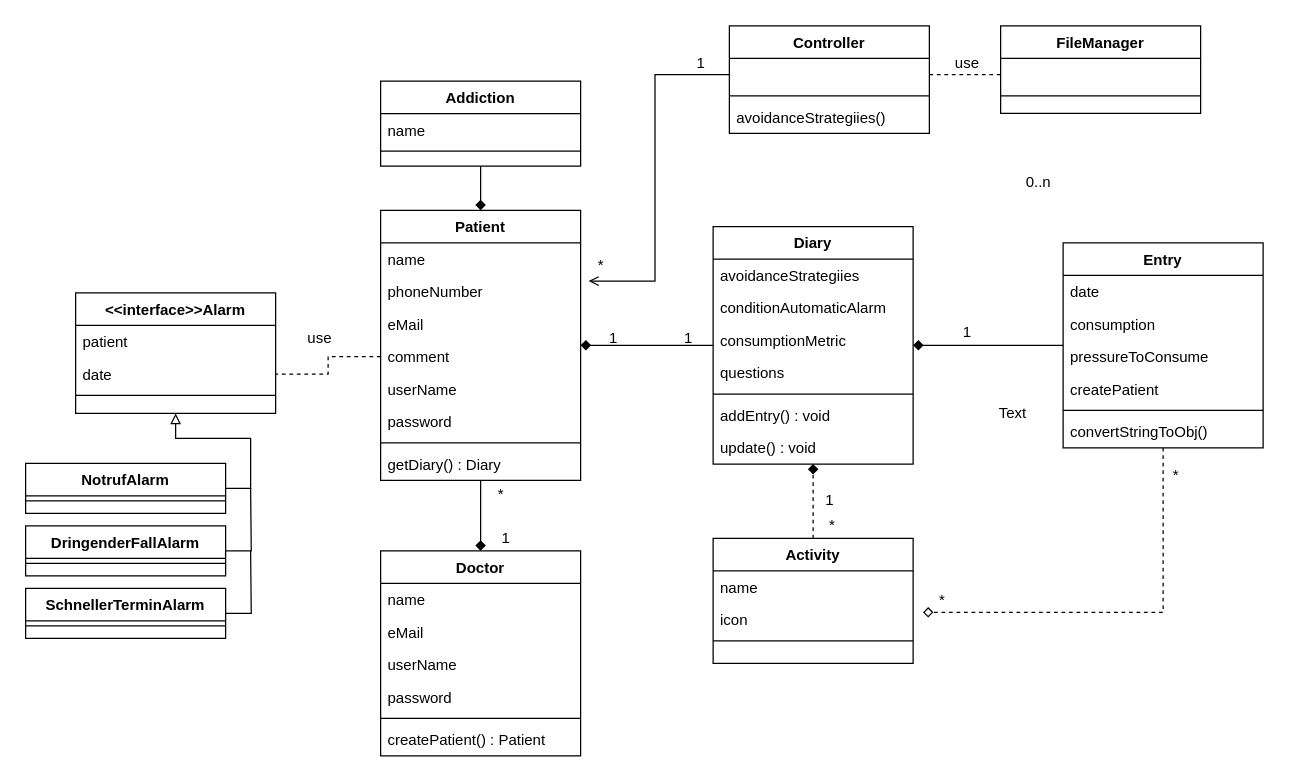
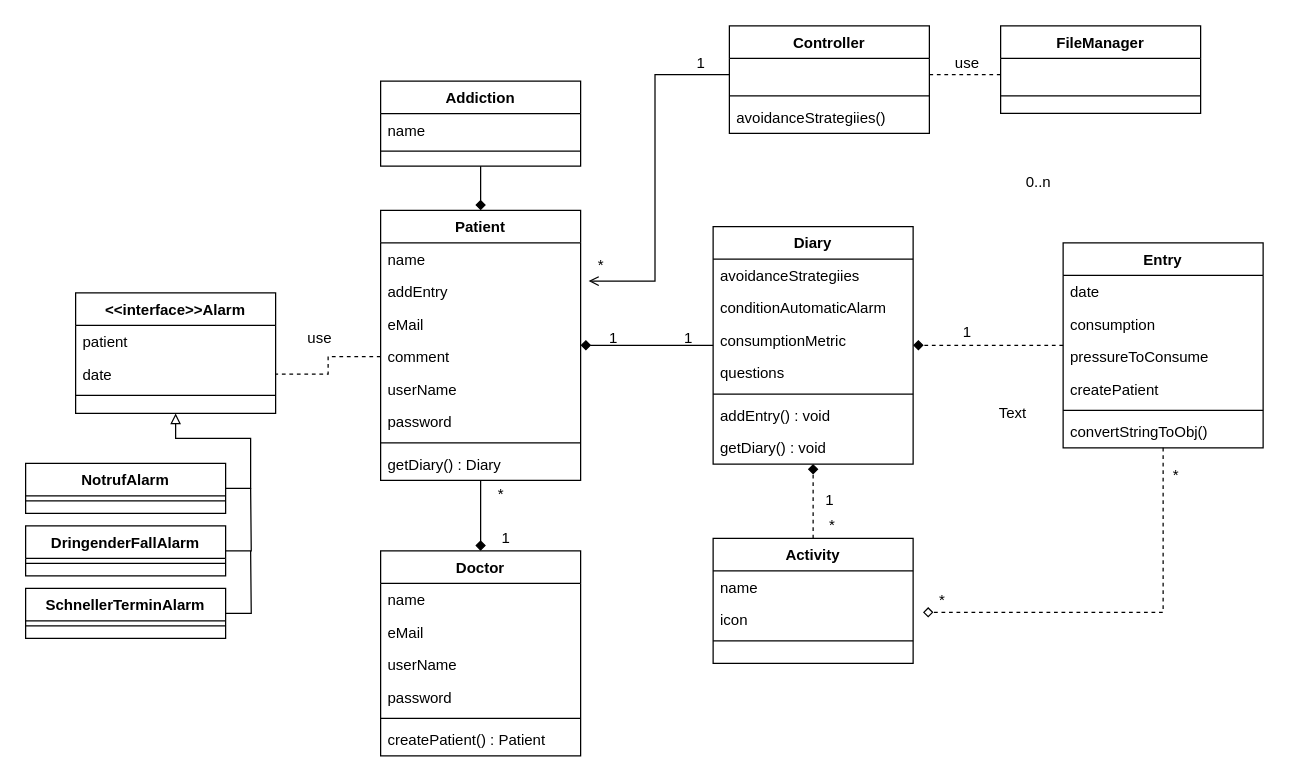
(434, 292) -> (421, 292)
(992, 345) -> (992, 345)
(775, 448) -> (782, 448)
